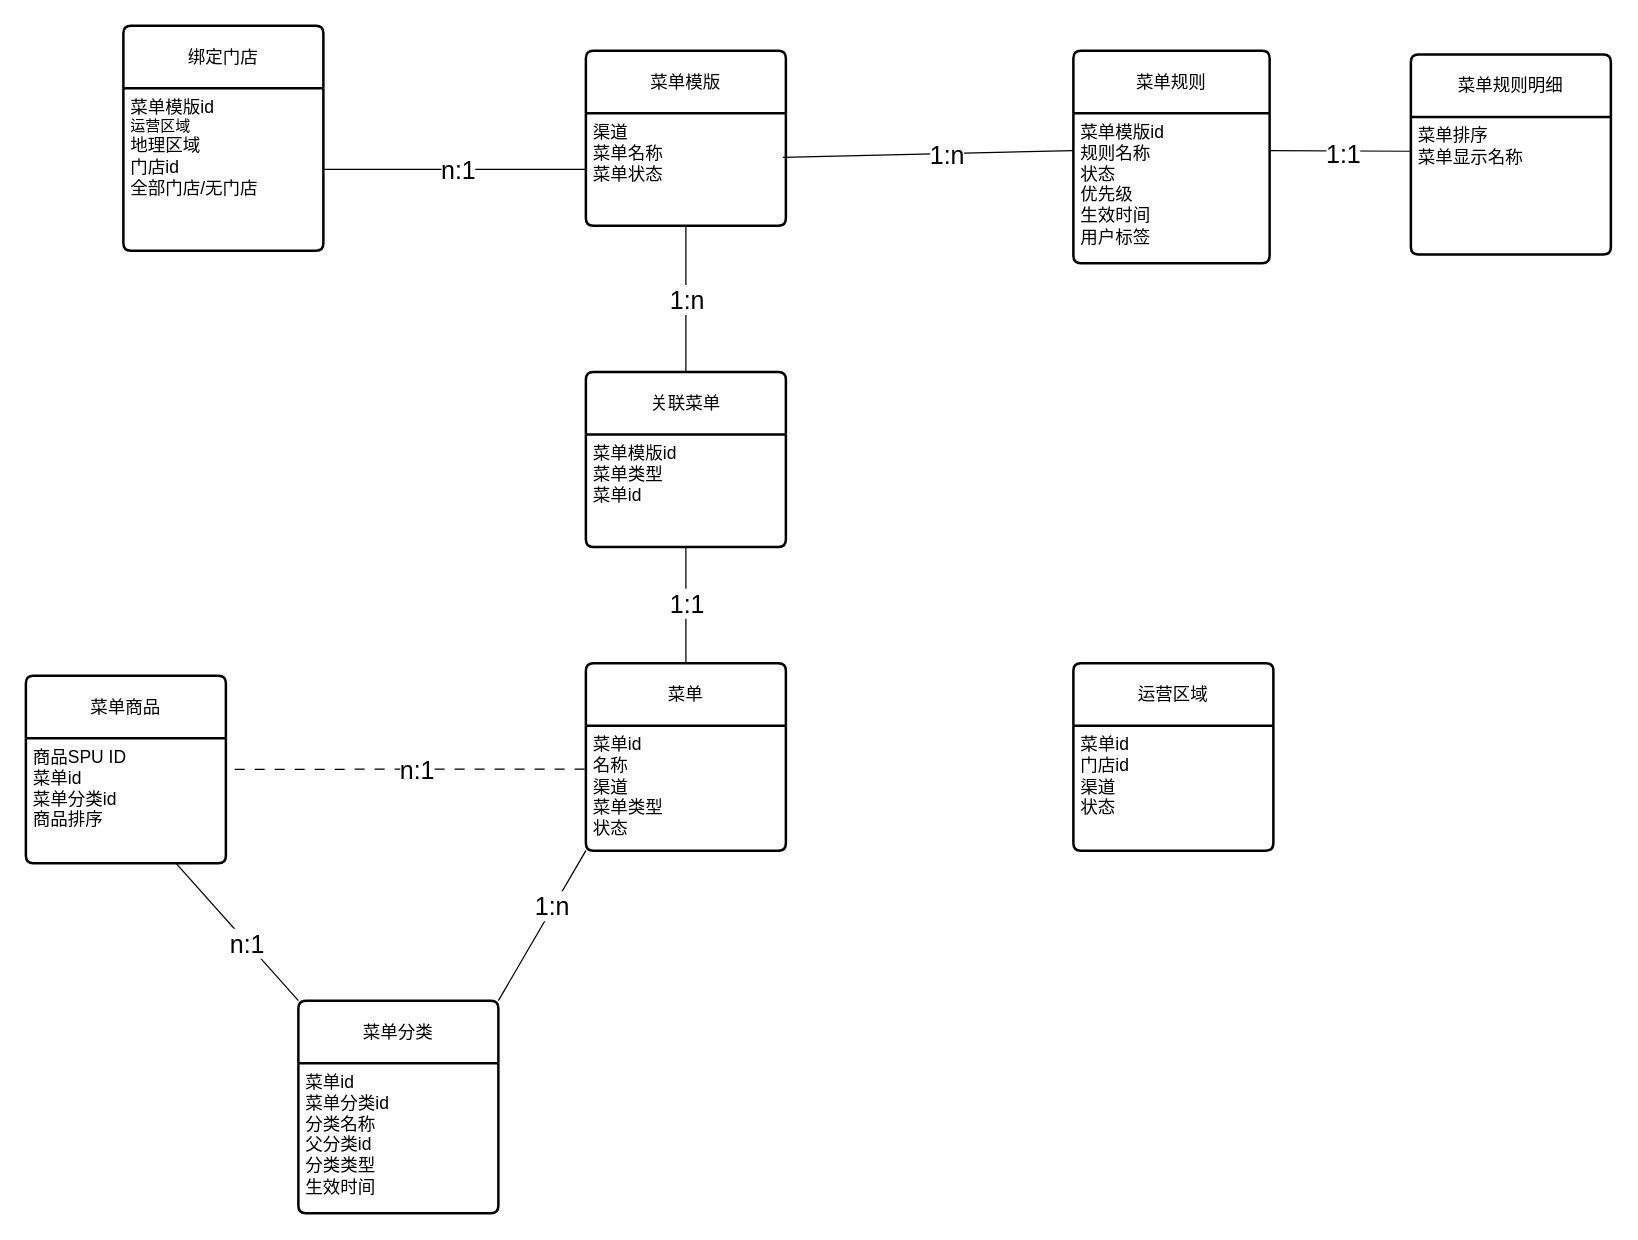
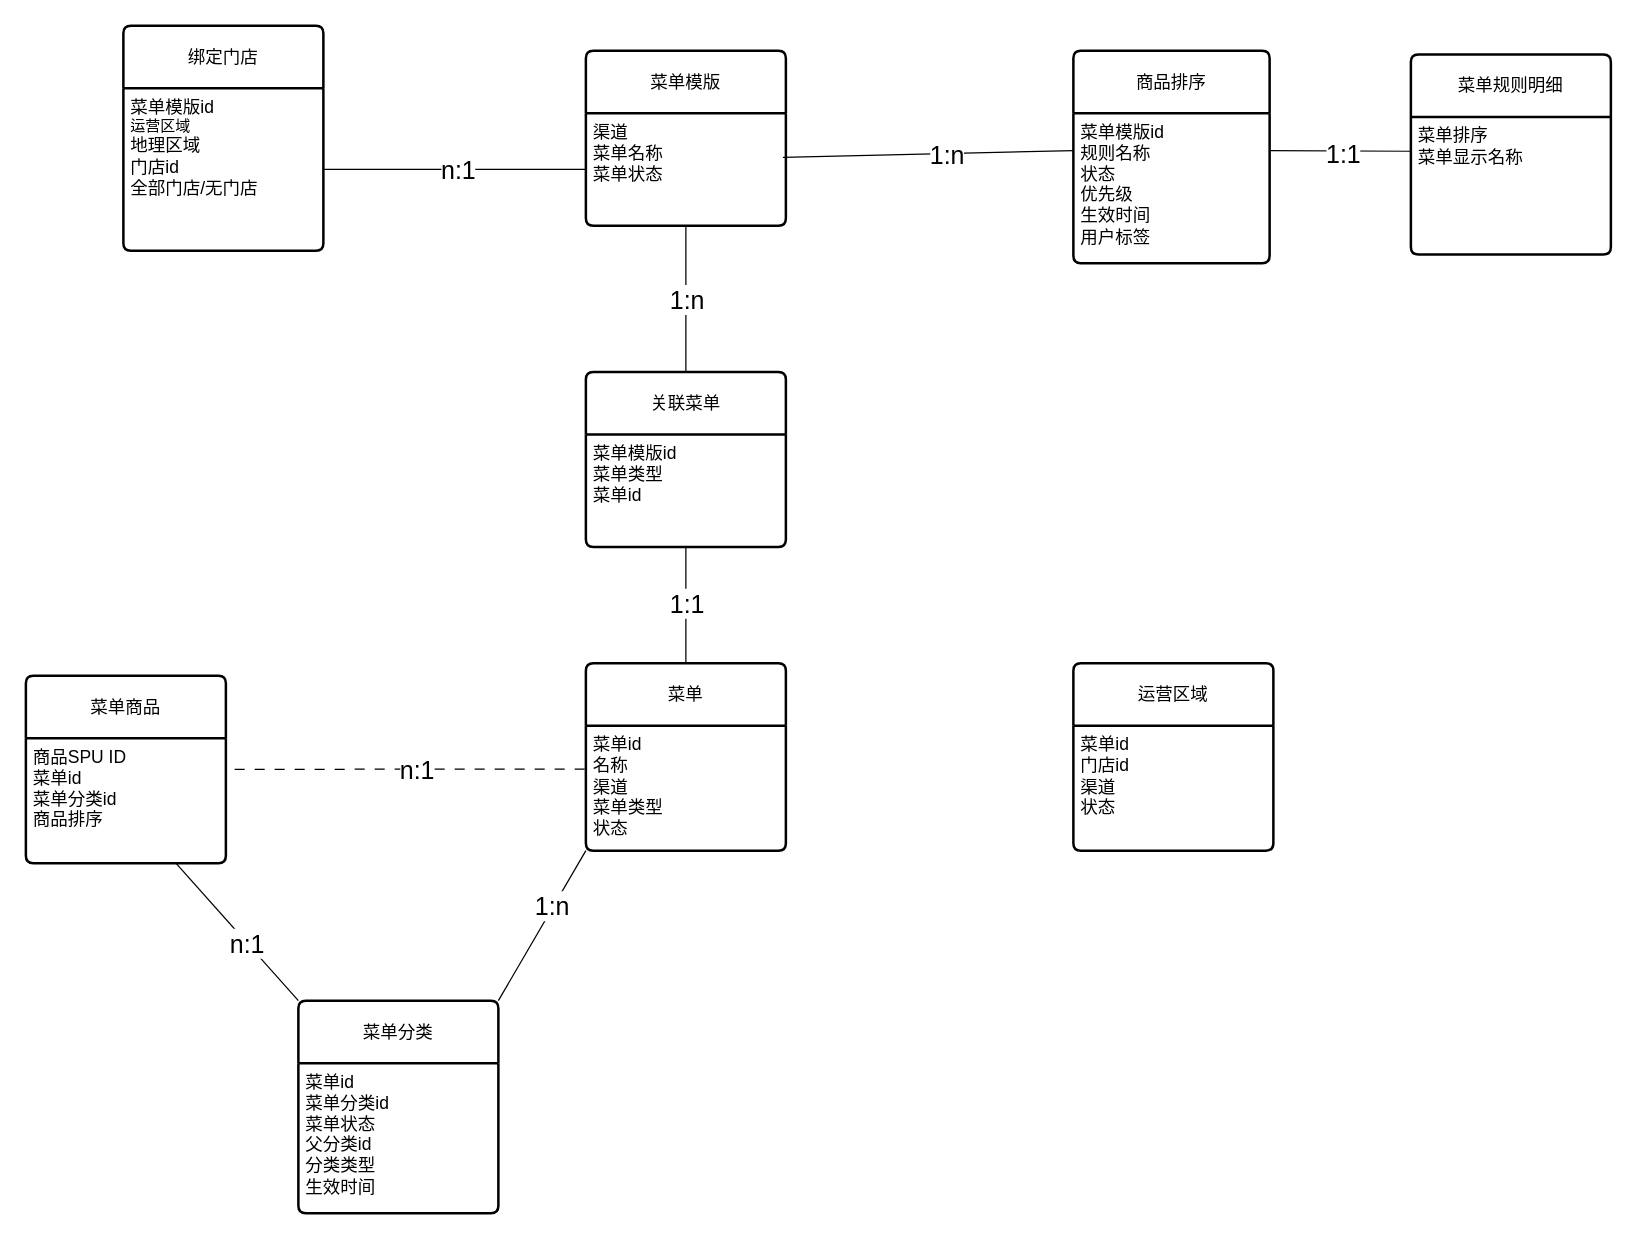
(1171, 82) -> (1171, 82)
(342, 1126) -> (342, 1126)
